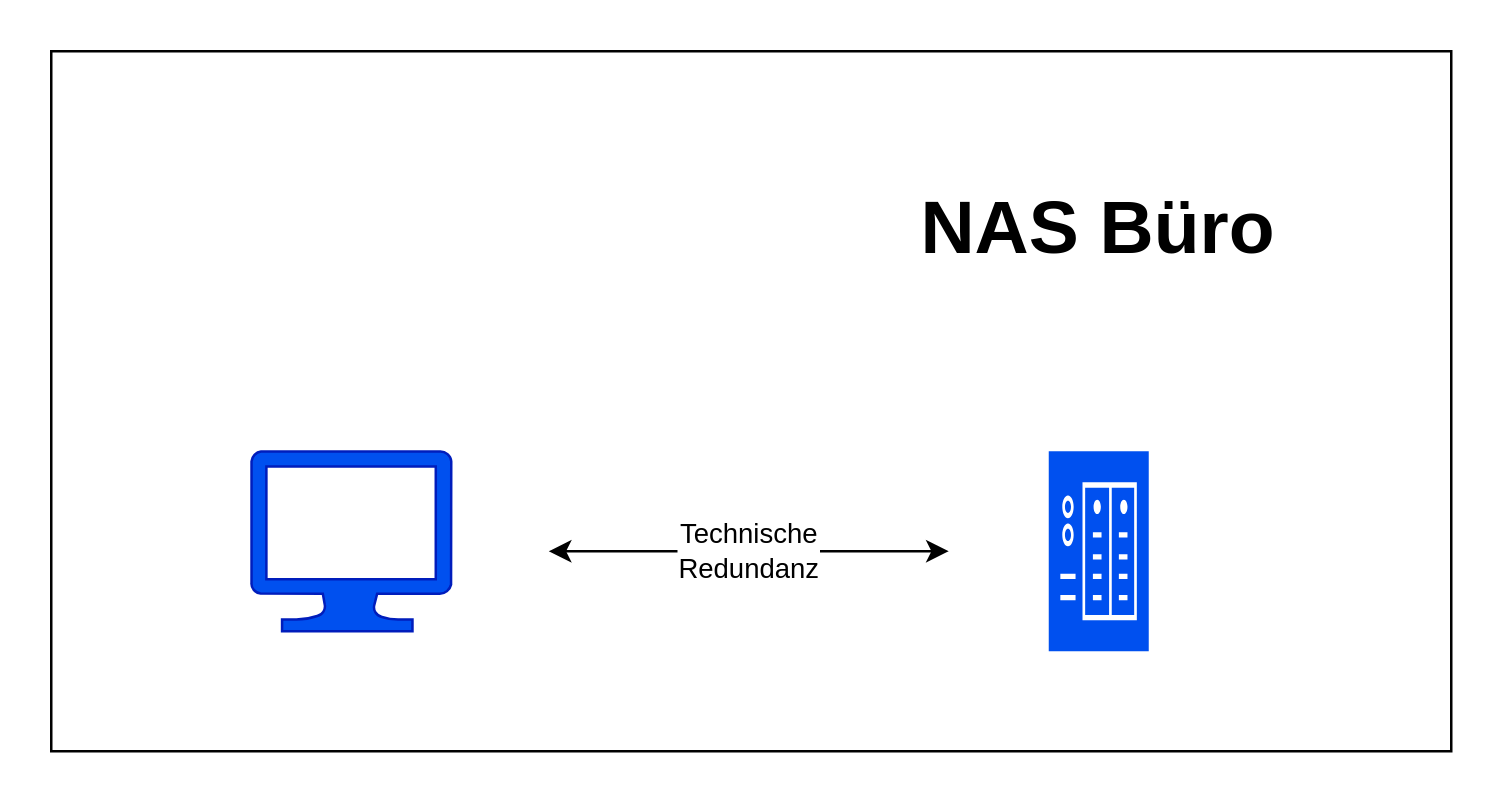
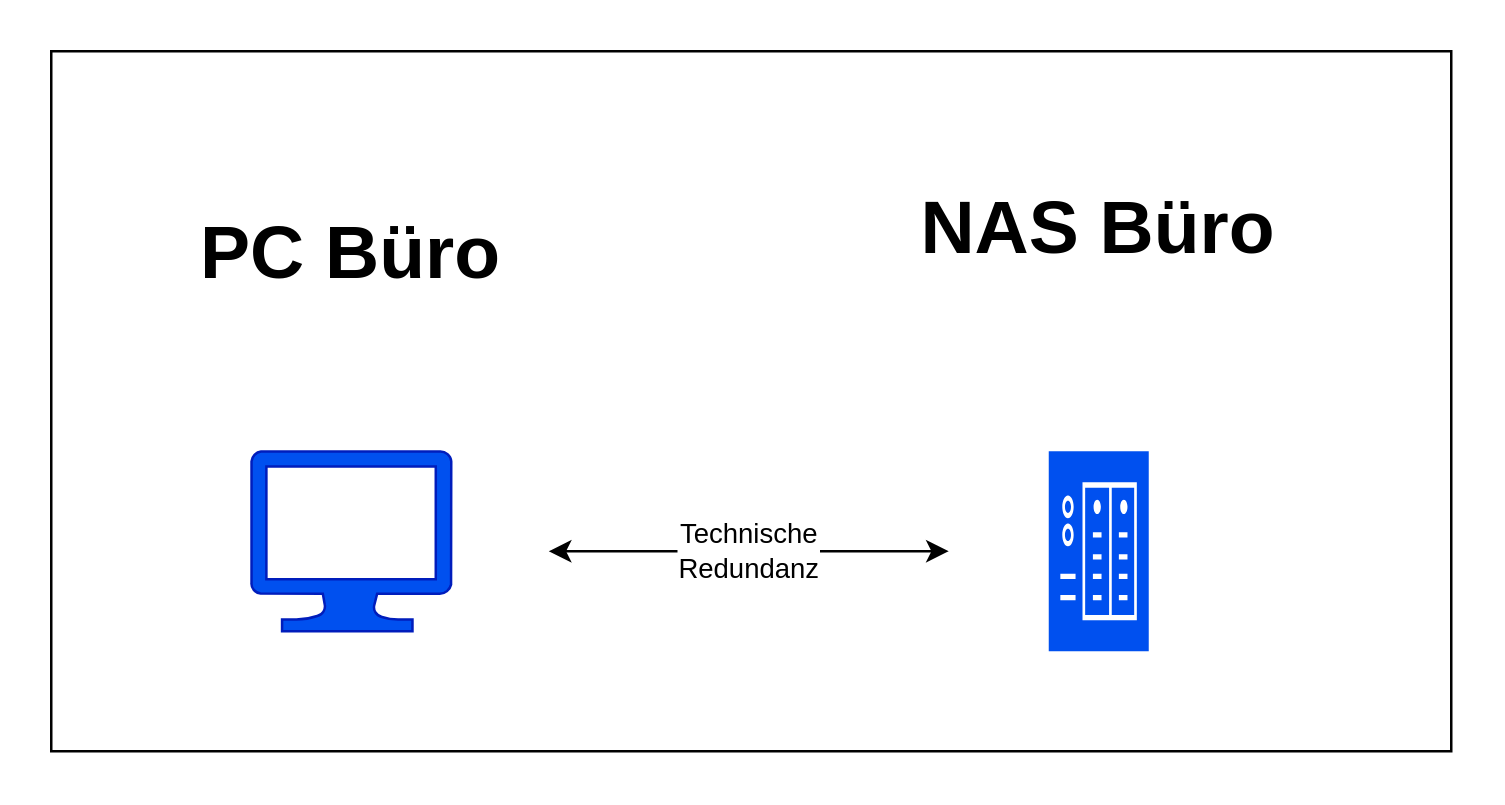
none -> (351, 251)
